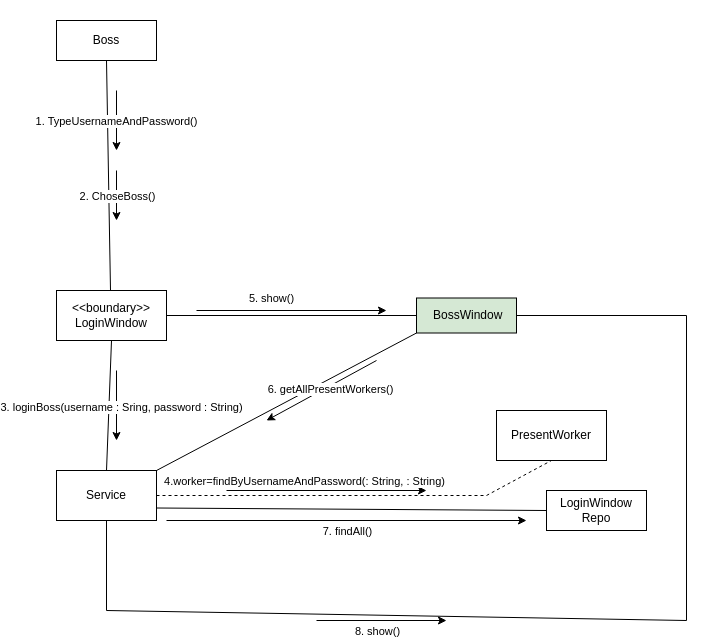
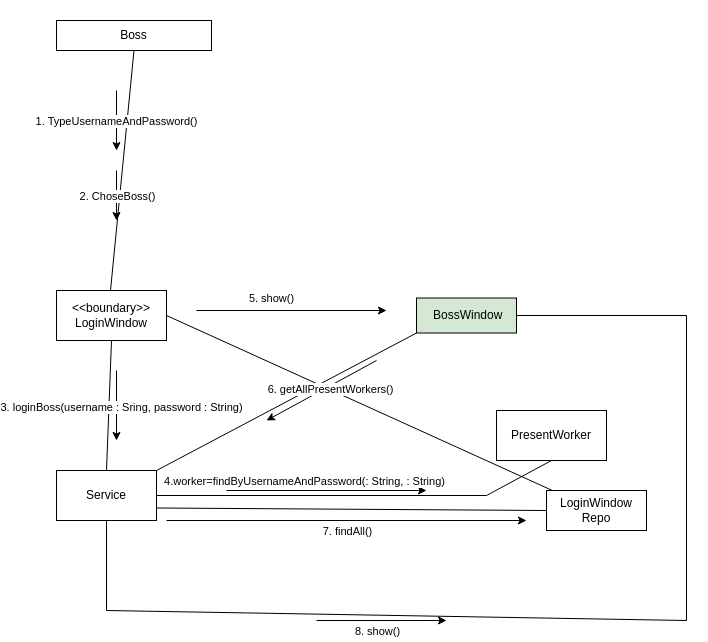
(107, 41) -> (134, 36)
(292, 316) -> (447, 443)
(358, 496) -> (358, 496)
